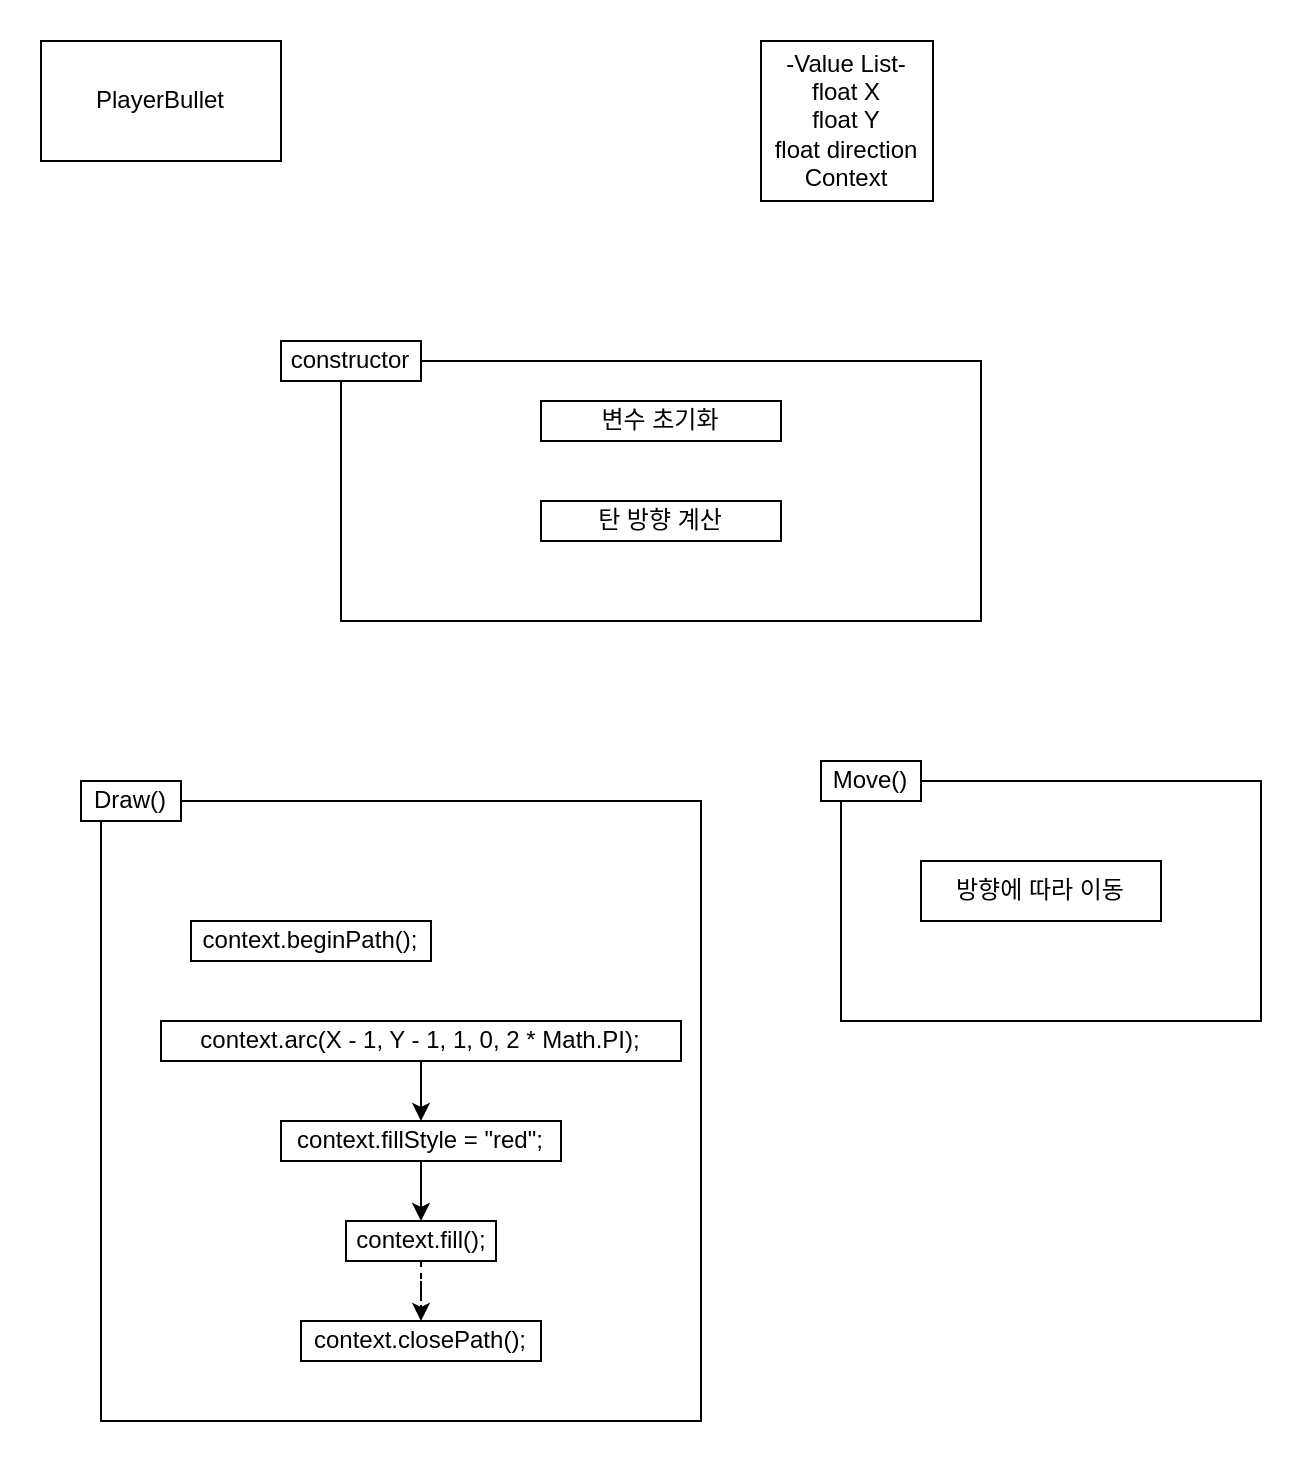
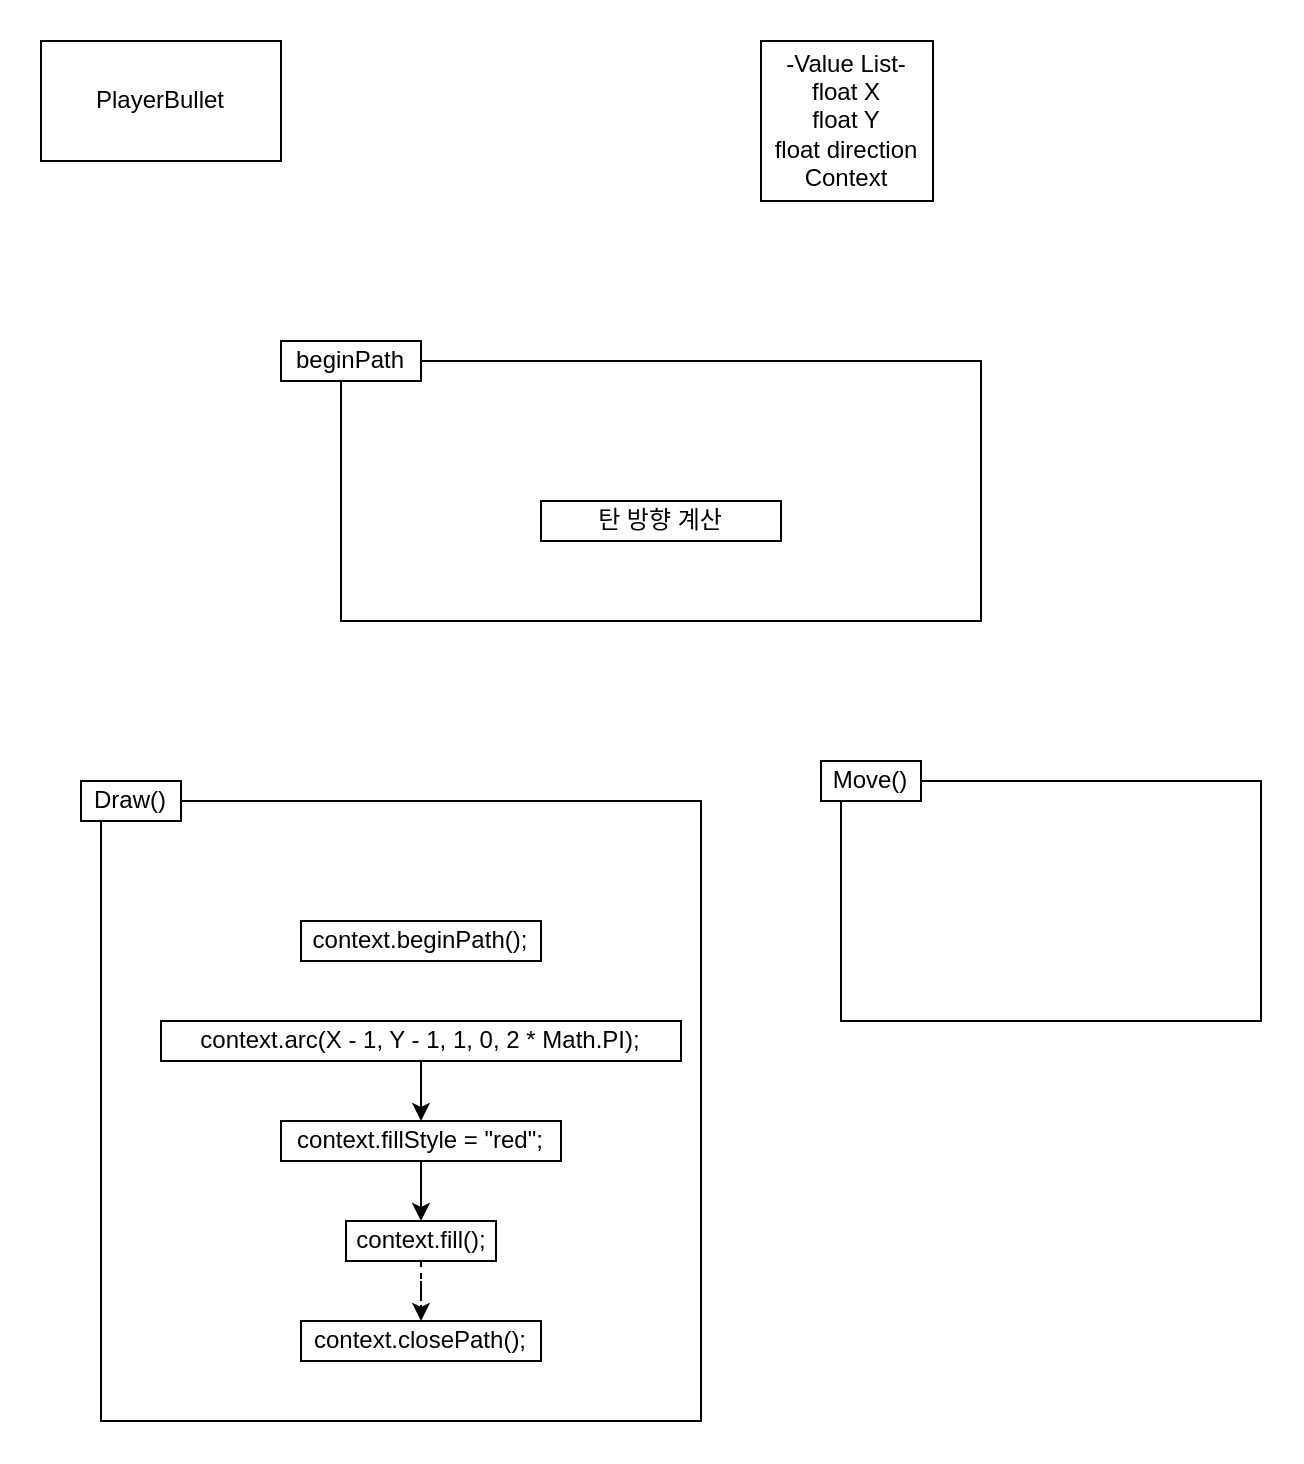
(351, 361) -> (351, 361)
(661, 421) -> none
(1041, 891) -> none
(311, 941) -> (421, 941)
